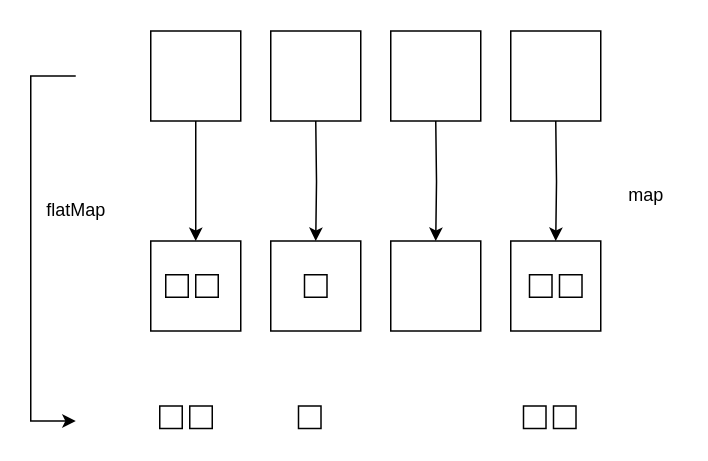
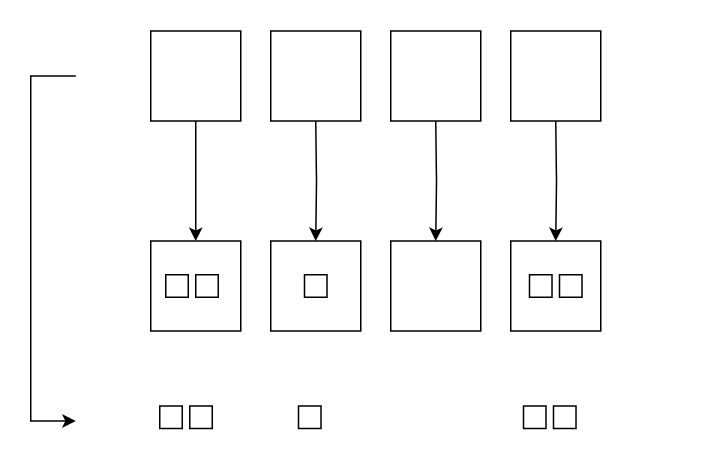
(646, 196) -> none
(76, 211) -> none
